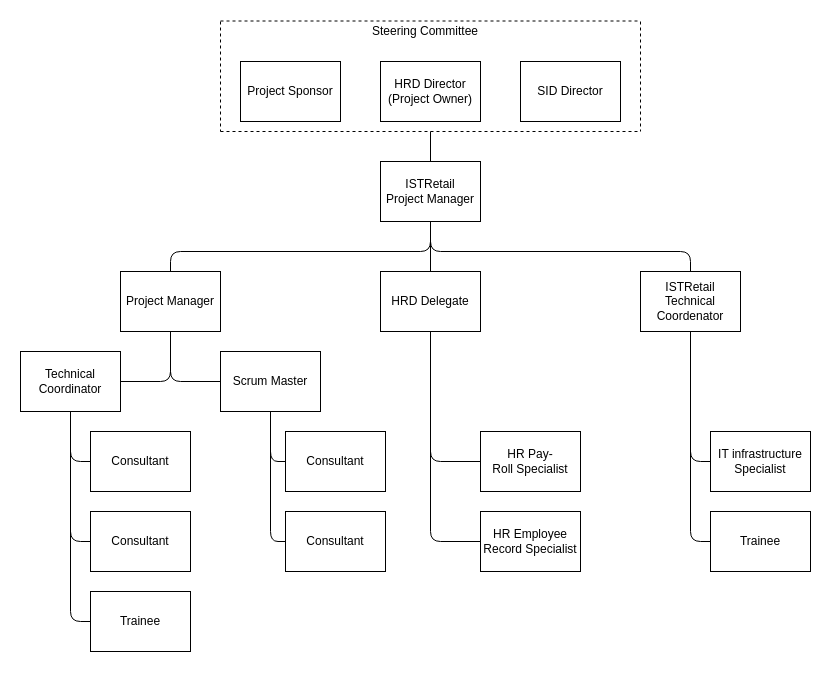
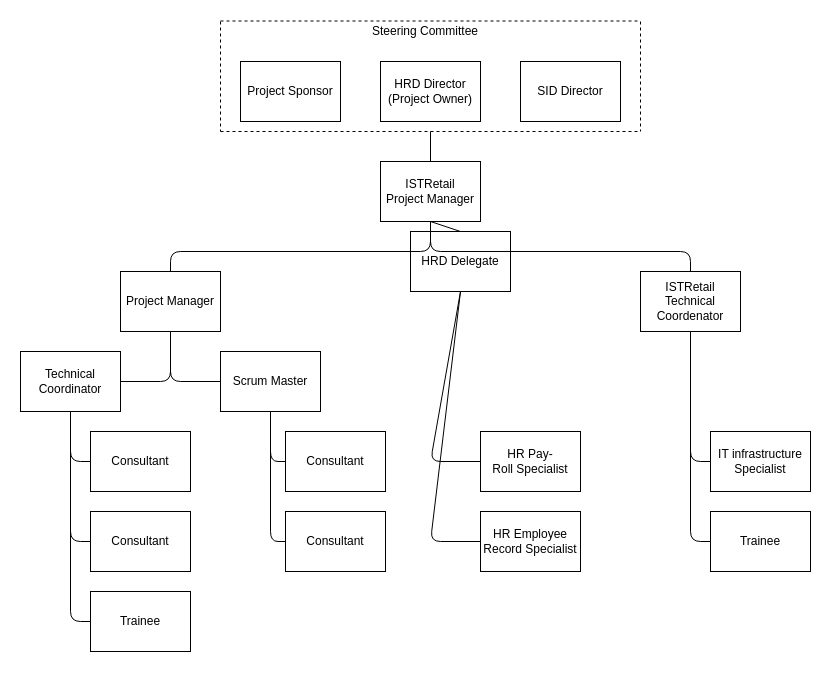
(431, 302) -> (461, 262)
